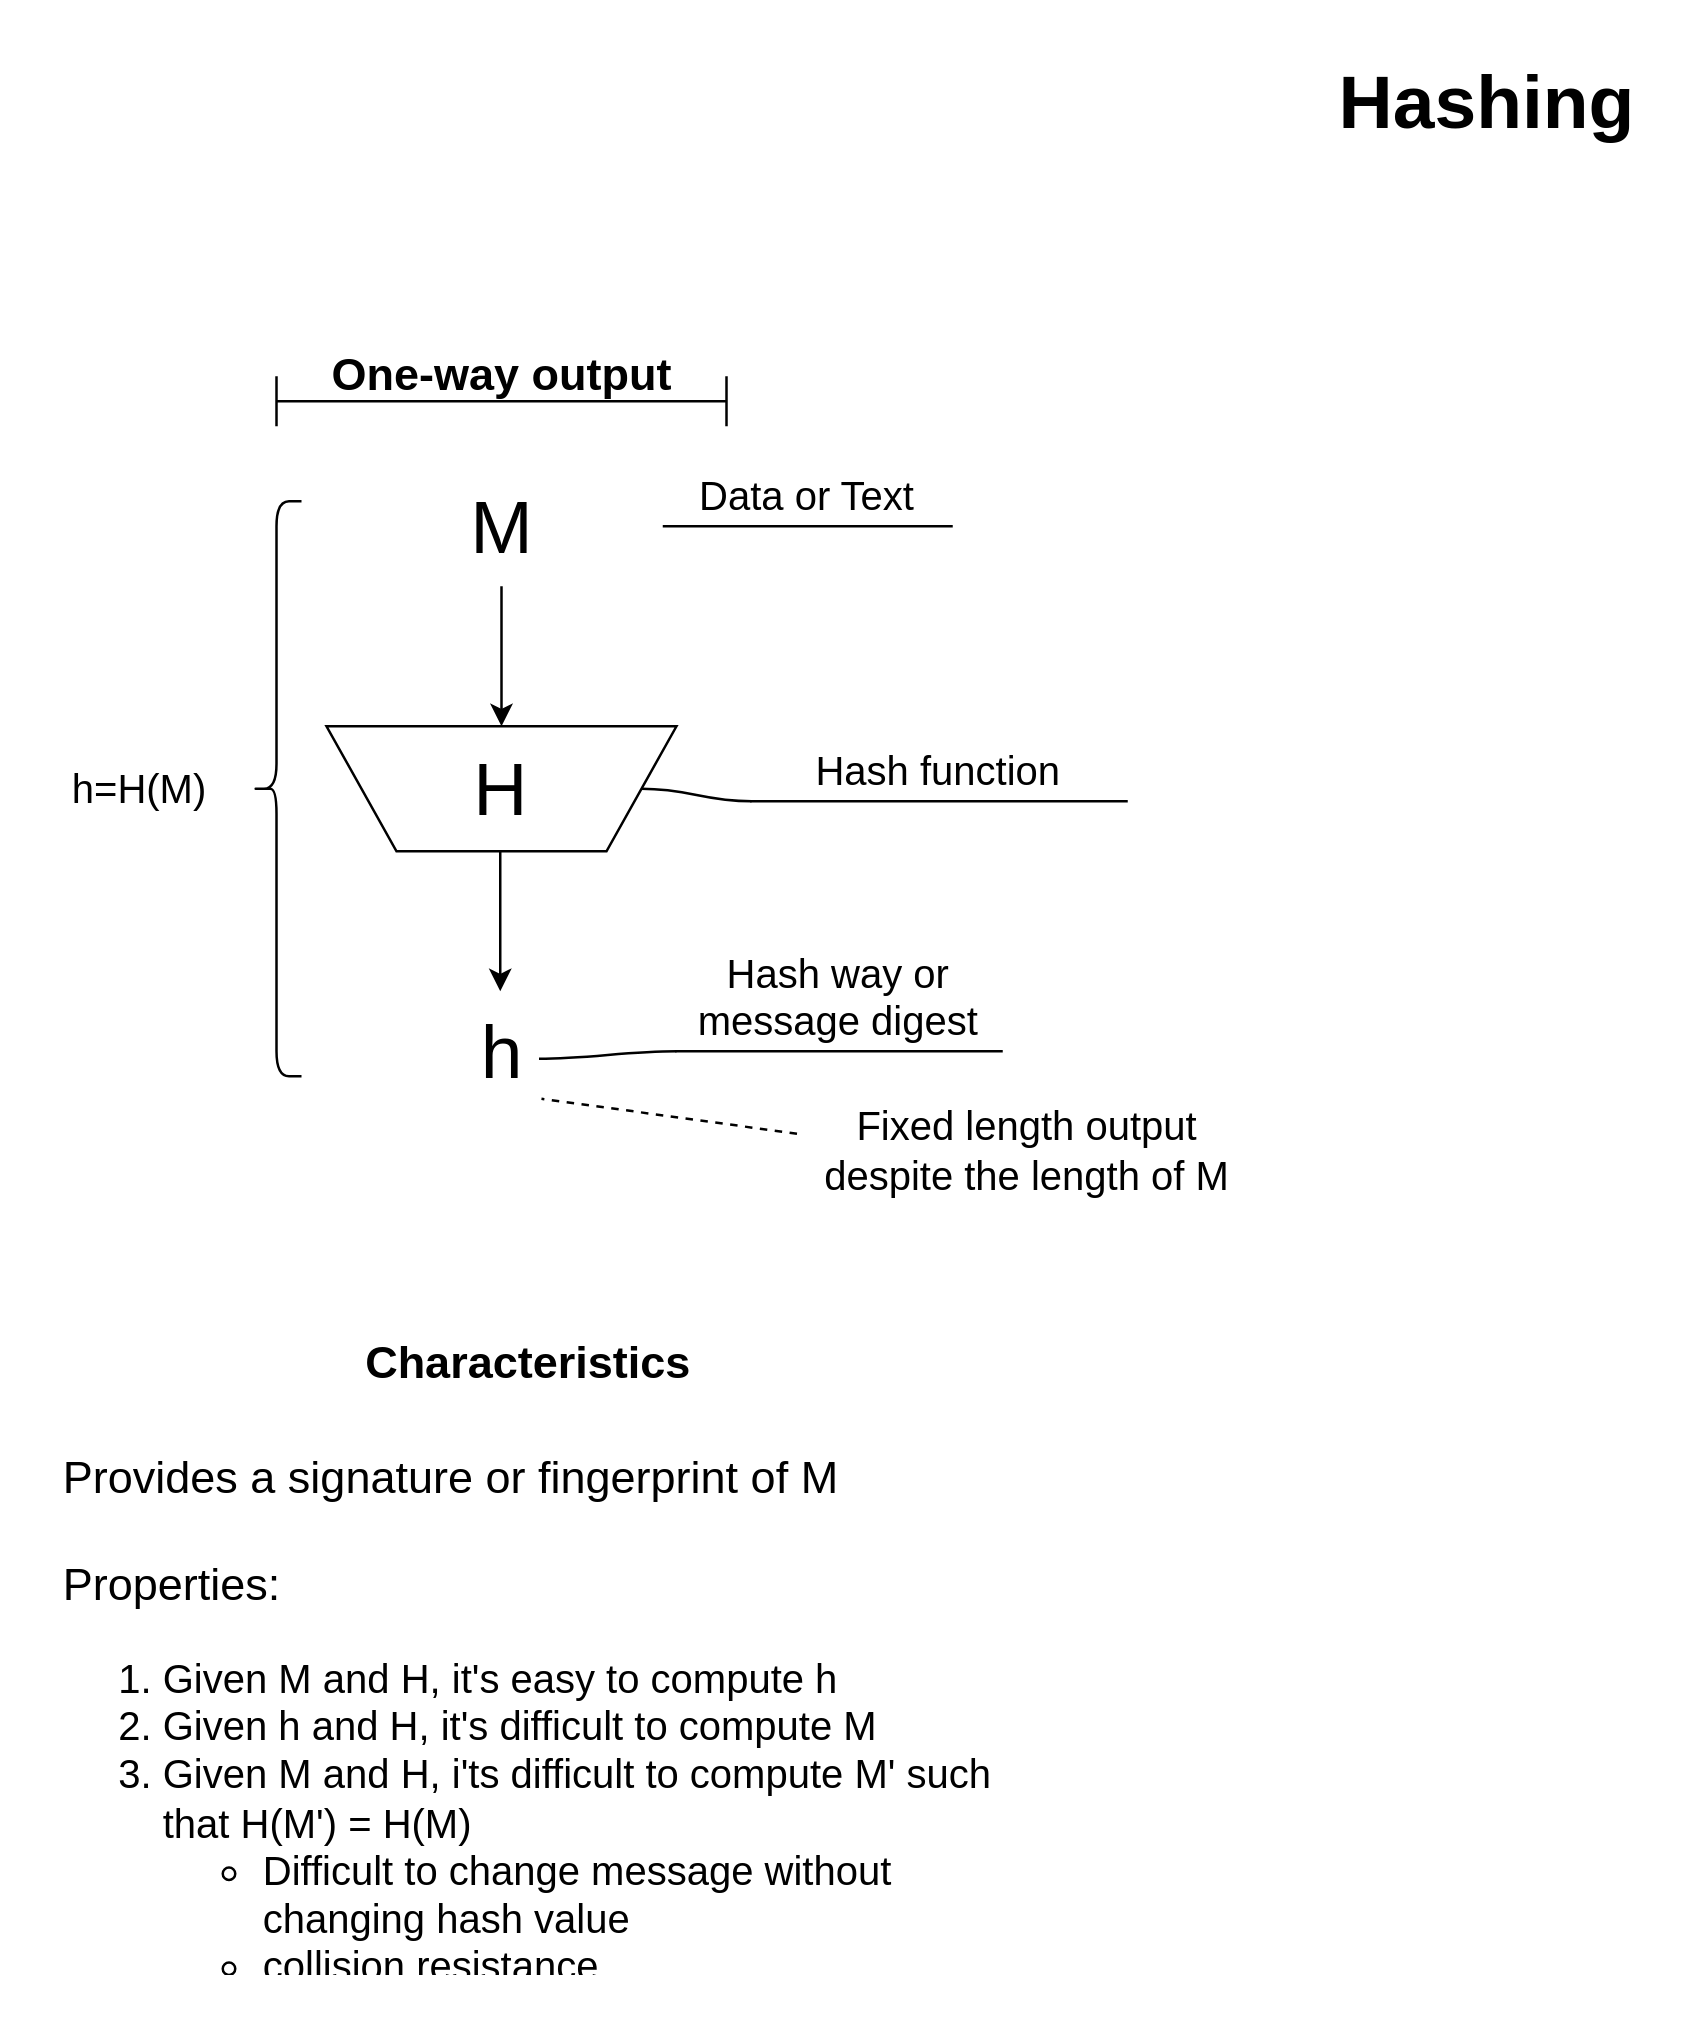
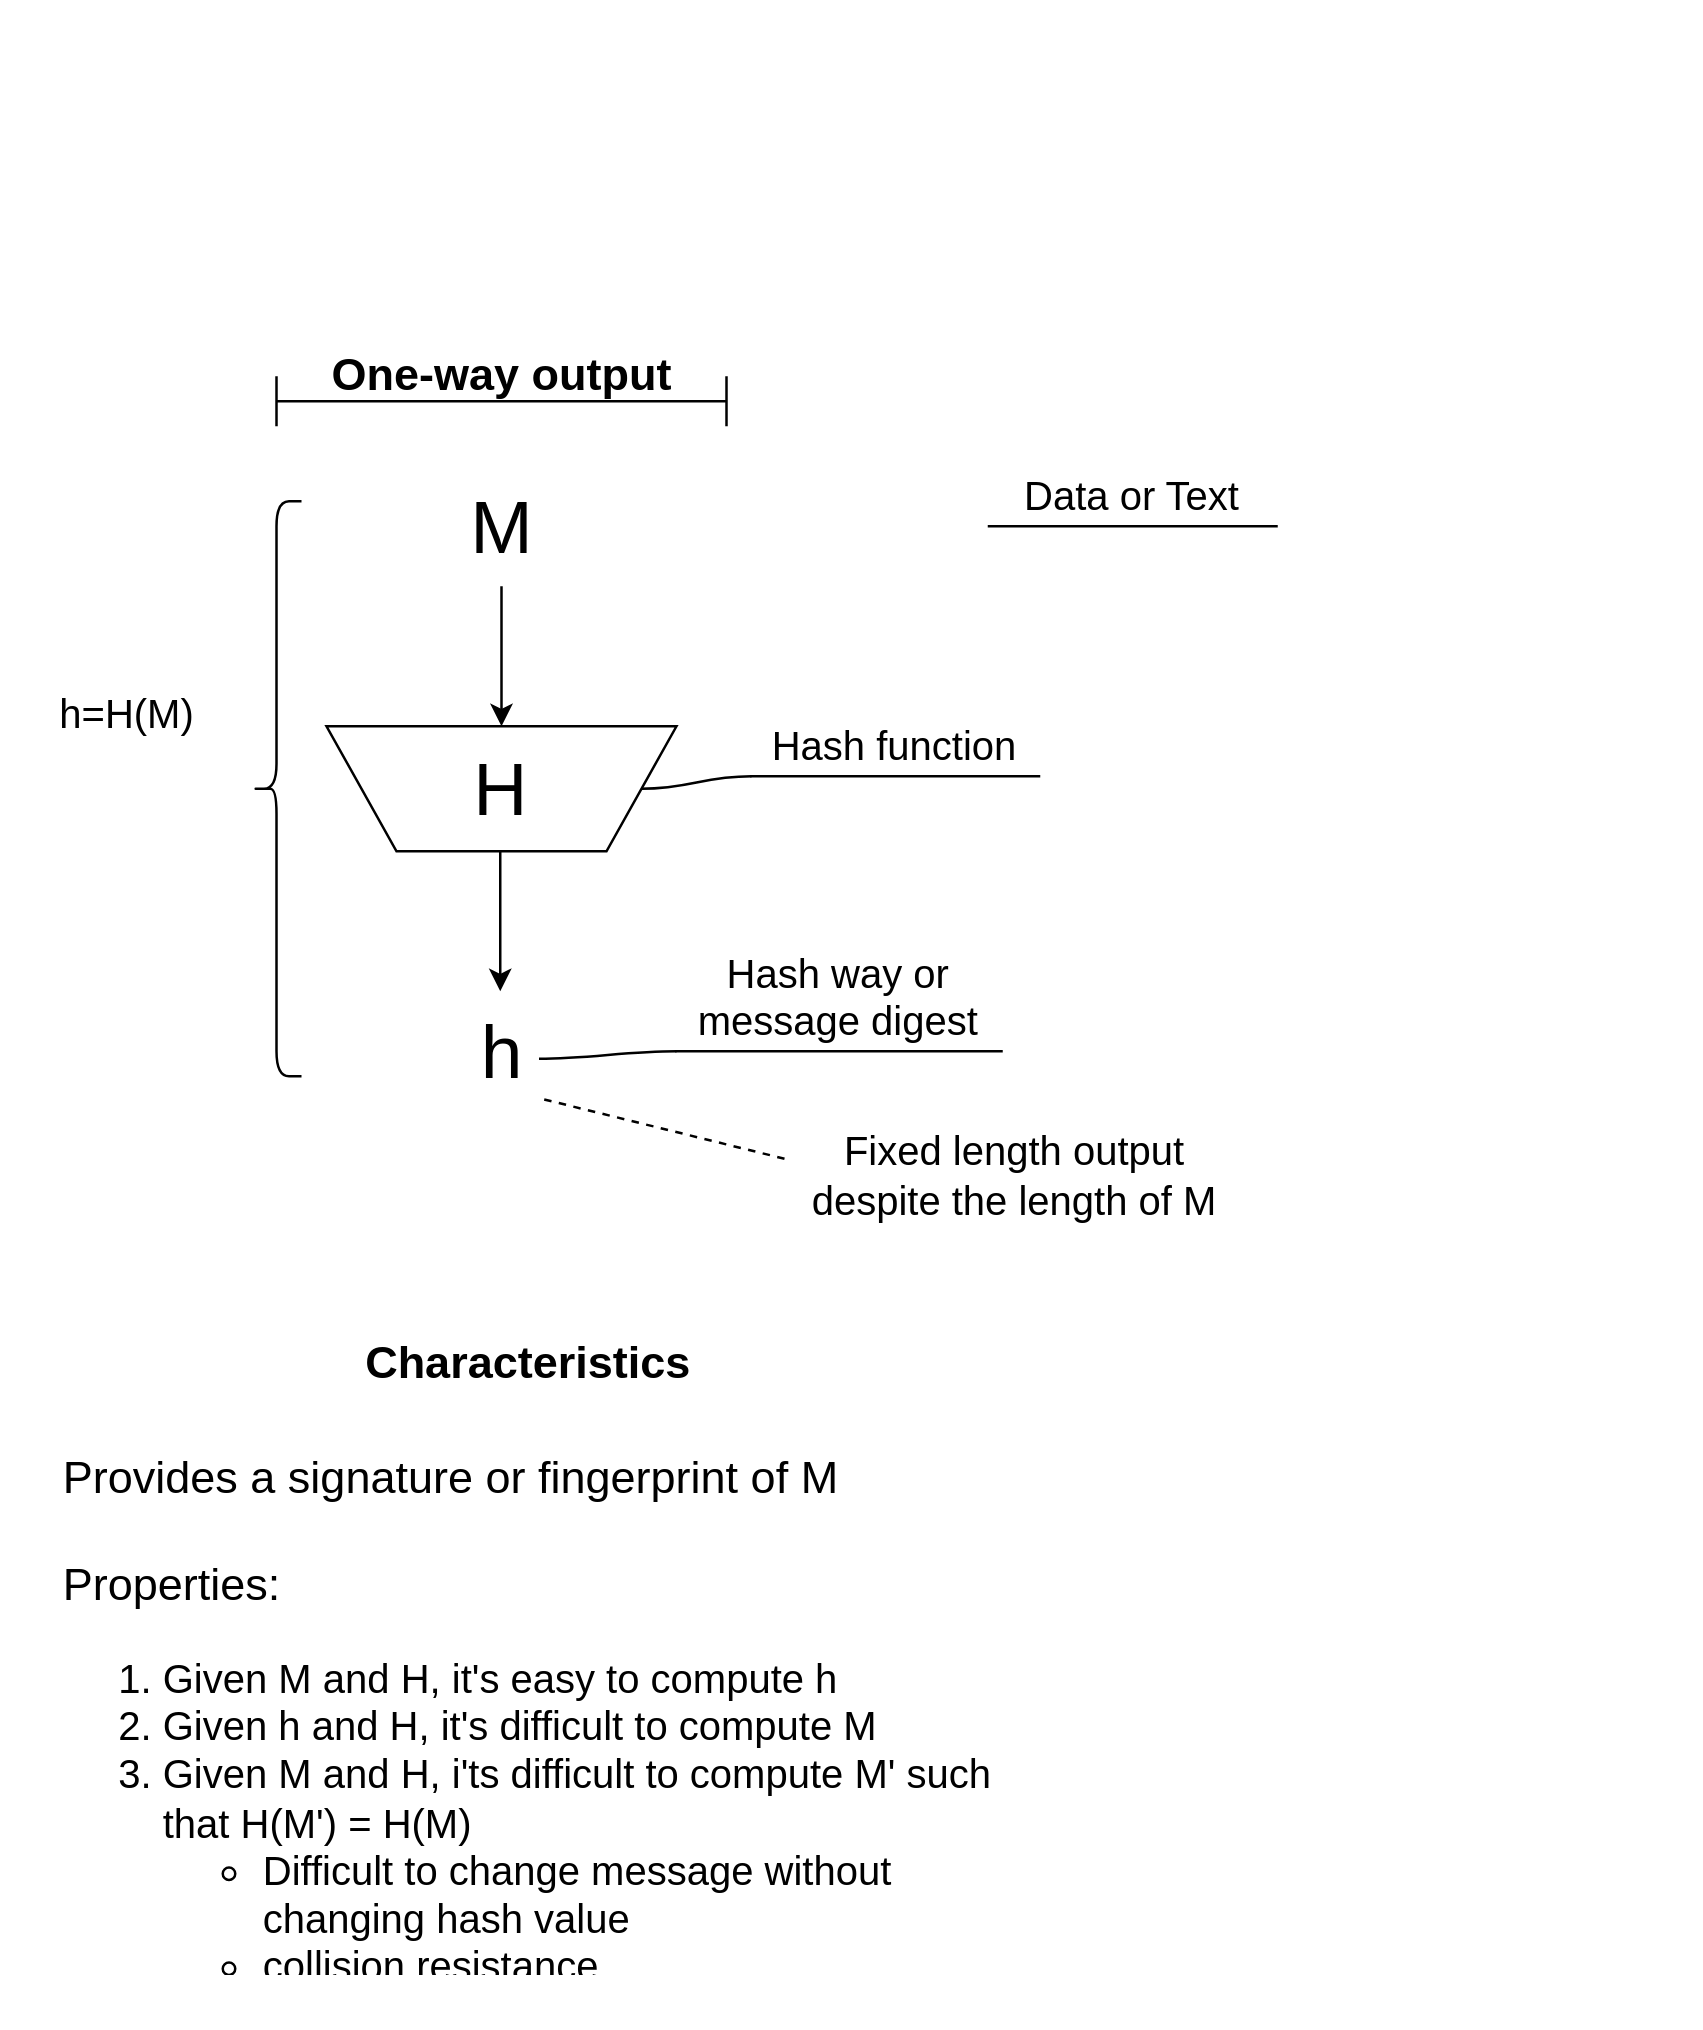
(1486, 101) -> none
(808, 501) -> (1133, 501)
(939, 764) -> (895, 751)
(139, 789) -> (126, 714)
(1026, 1151) -> (1014, 1176)
